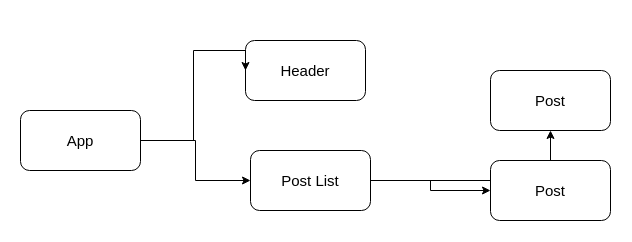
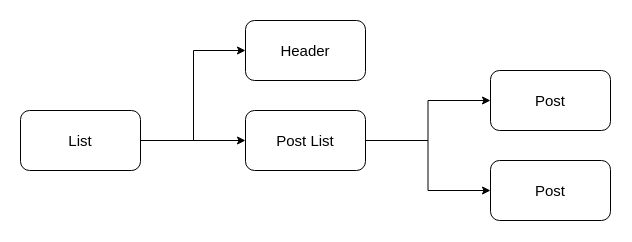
(306, 71) -> (306, 51)
(81, 141) -> (81, 141)
(311, 181) -> (306, 141)
